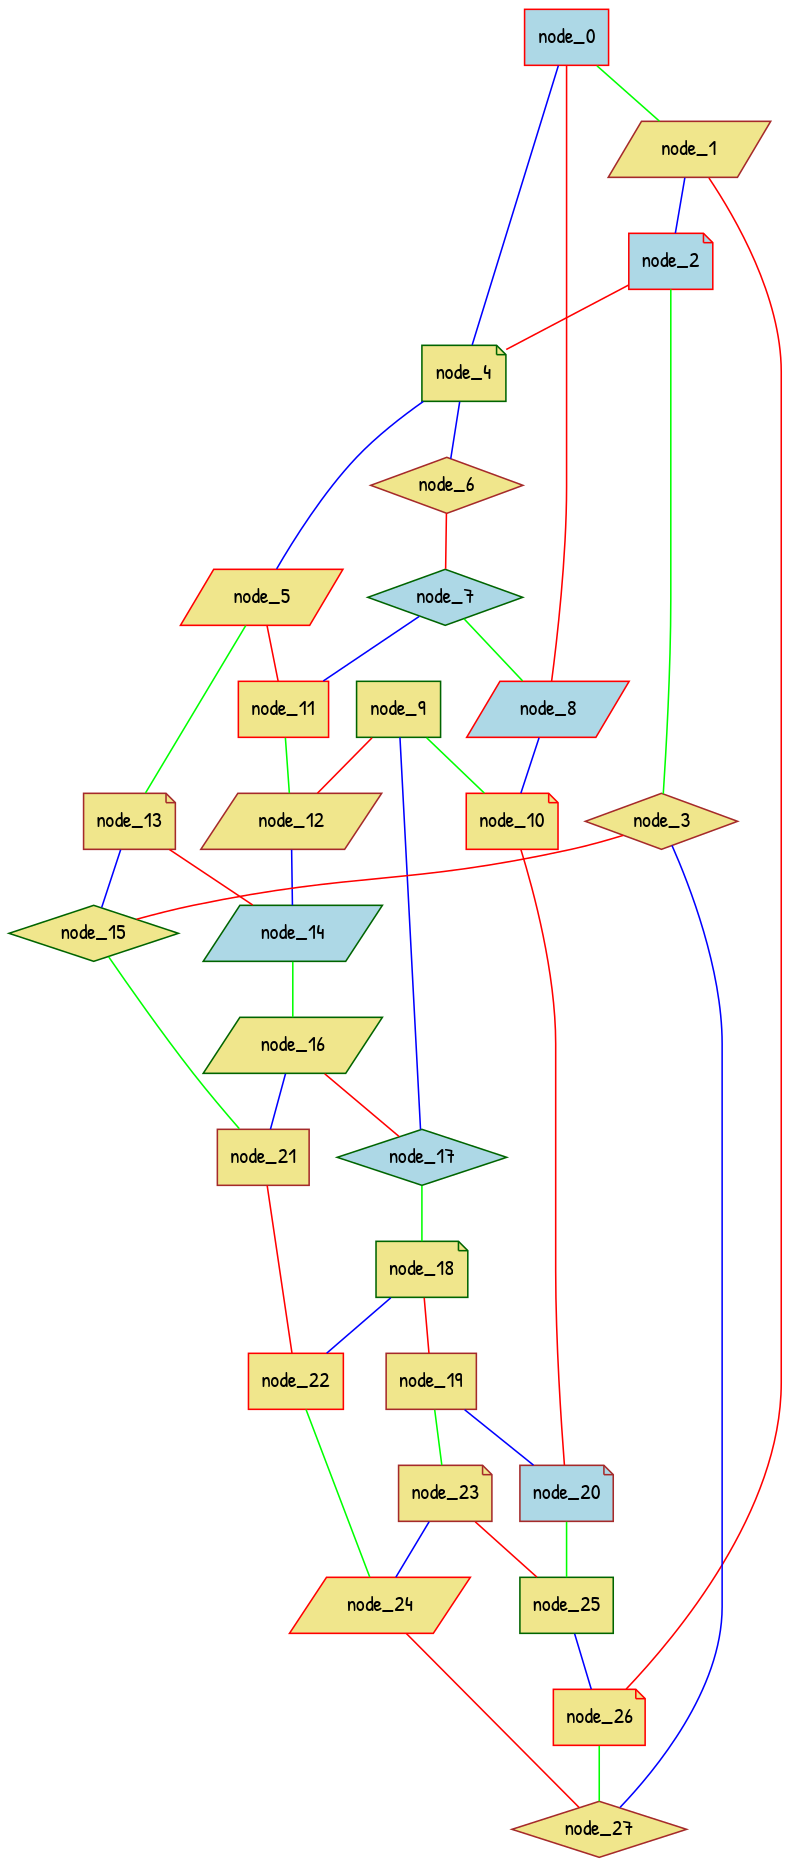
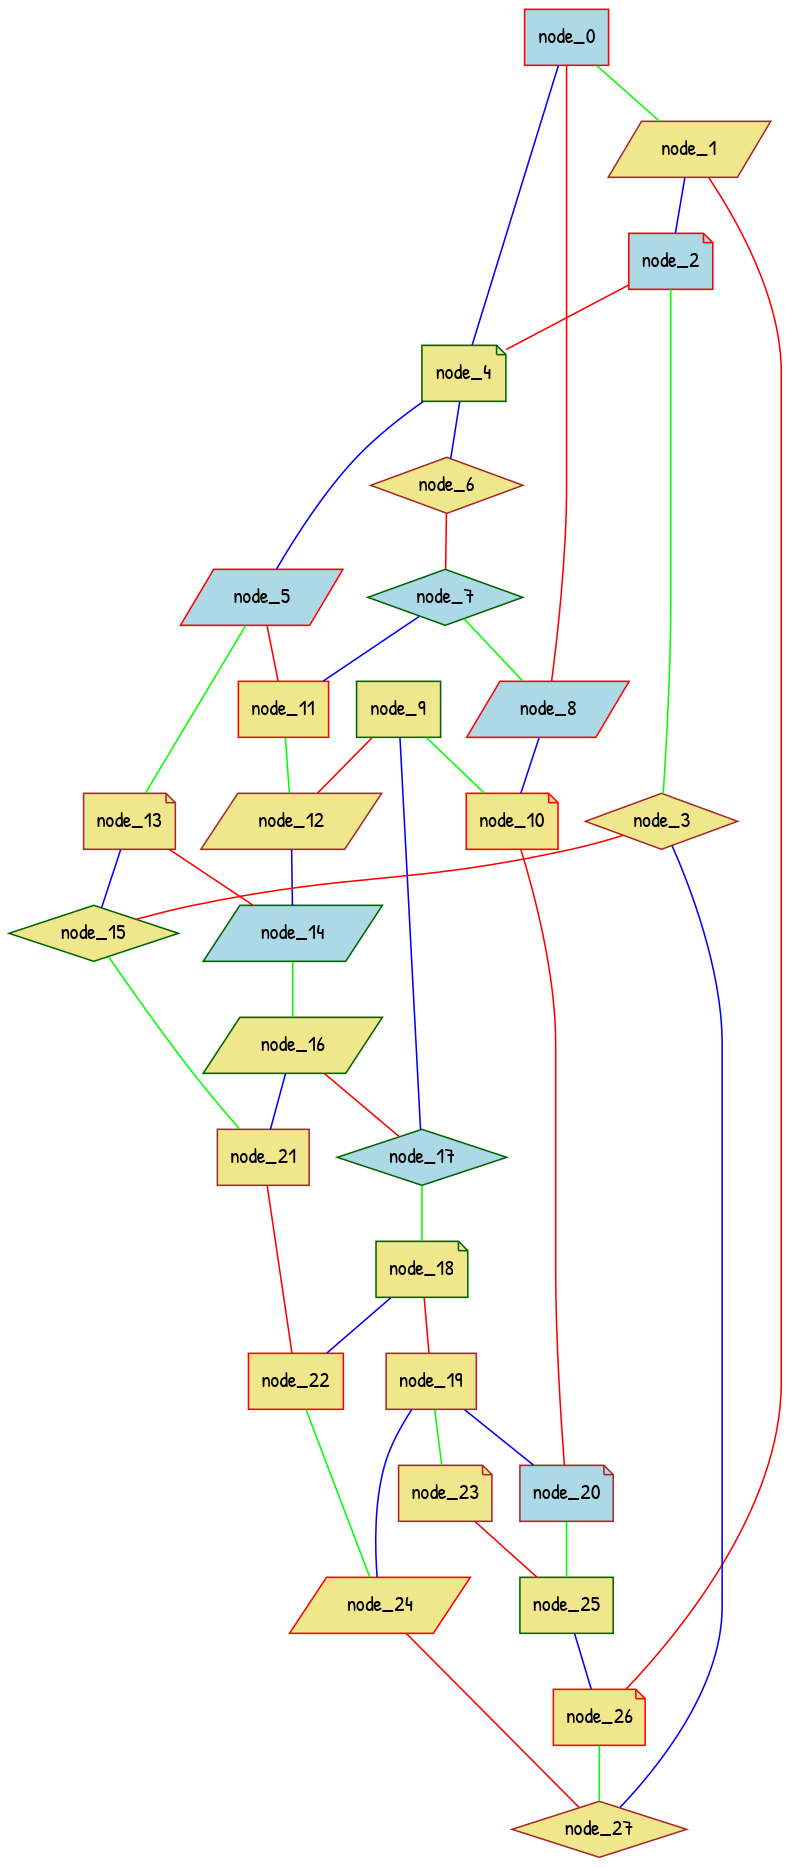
(262, 597) -> (262, 597)
(412, 1549) -> (379, 1490)
